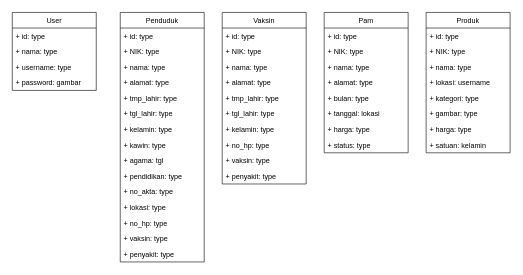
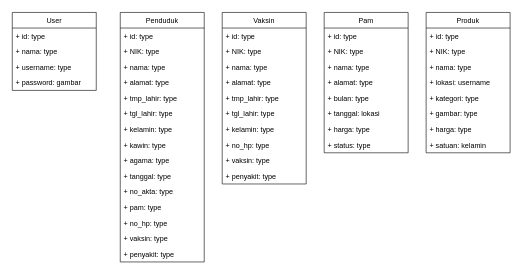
(144, 161) -> (147, 161)
(155, 176) -> (150, 176)
(147, 208) -> (143, 208)
